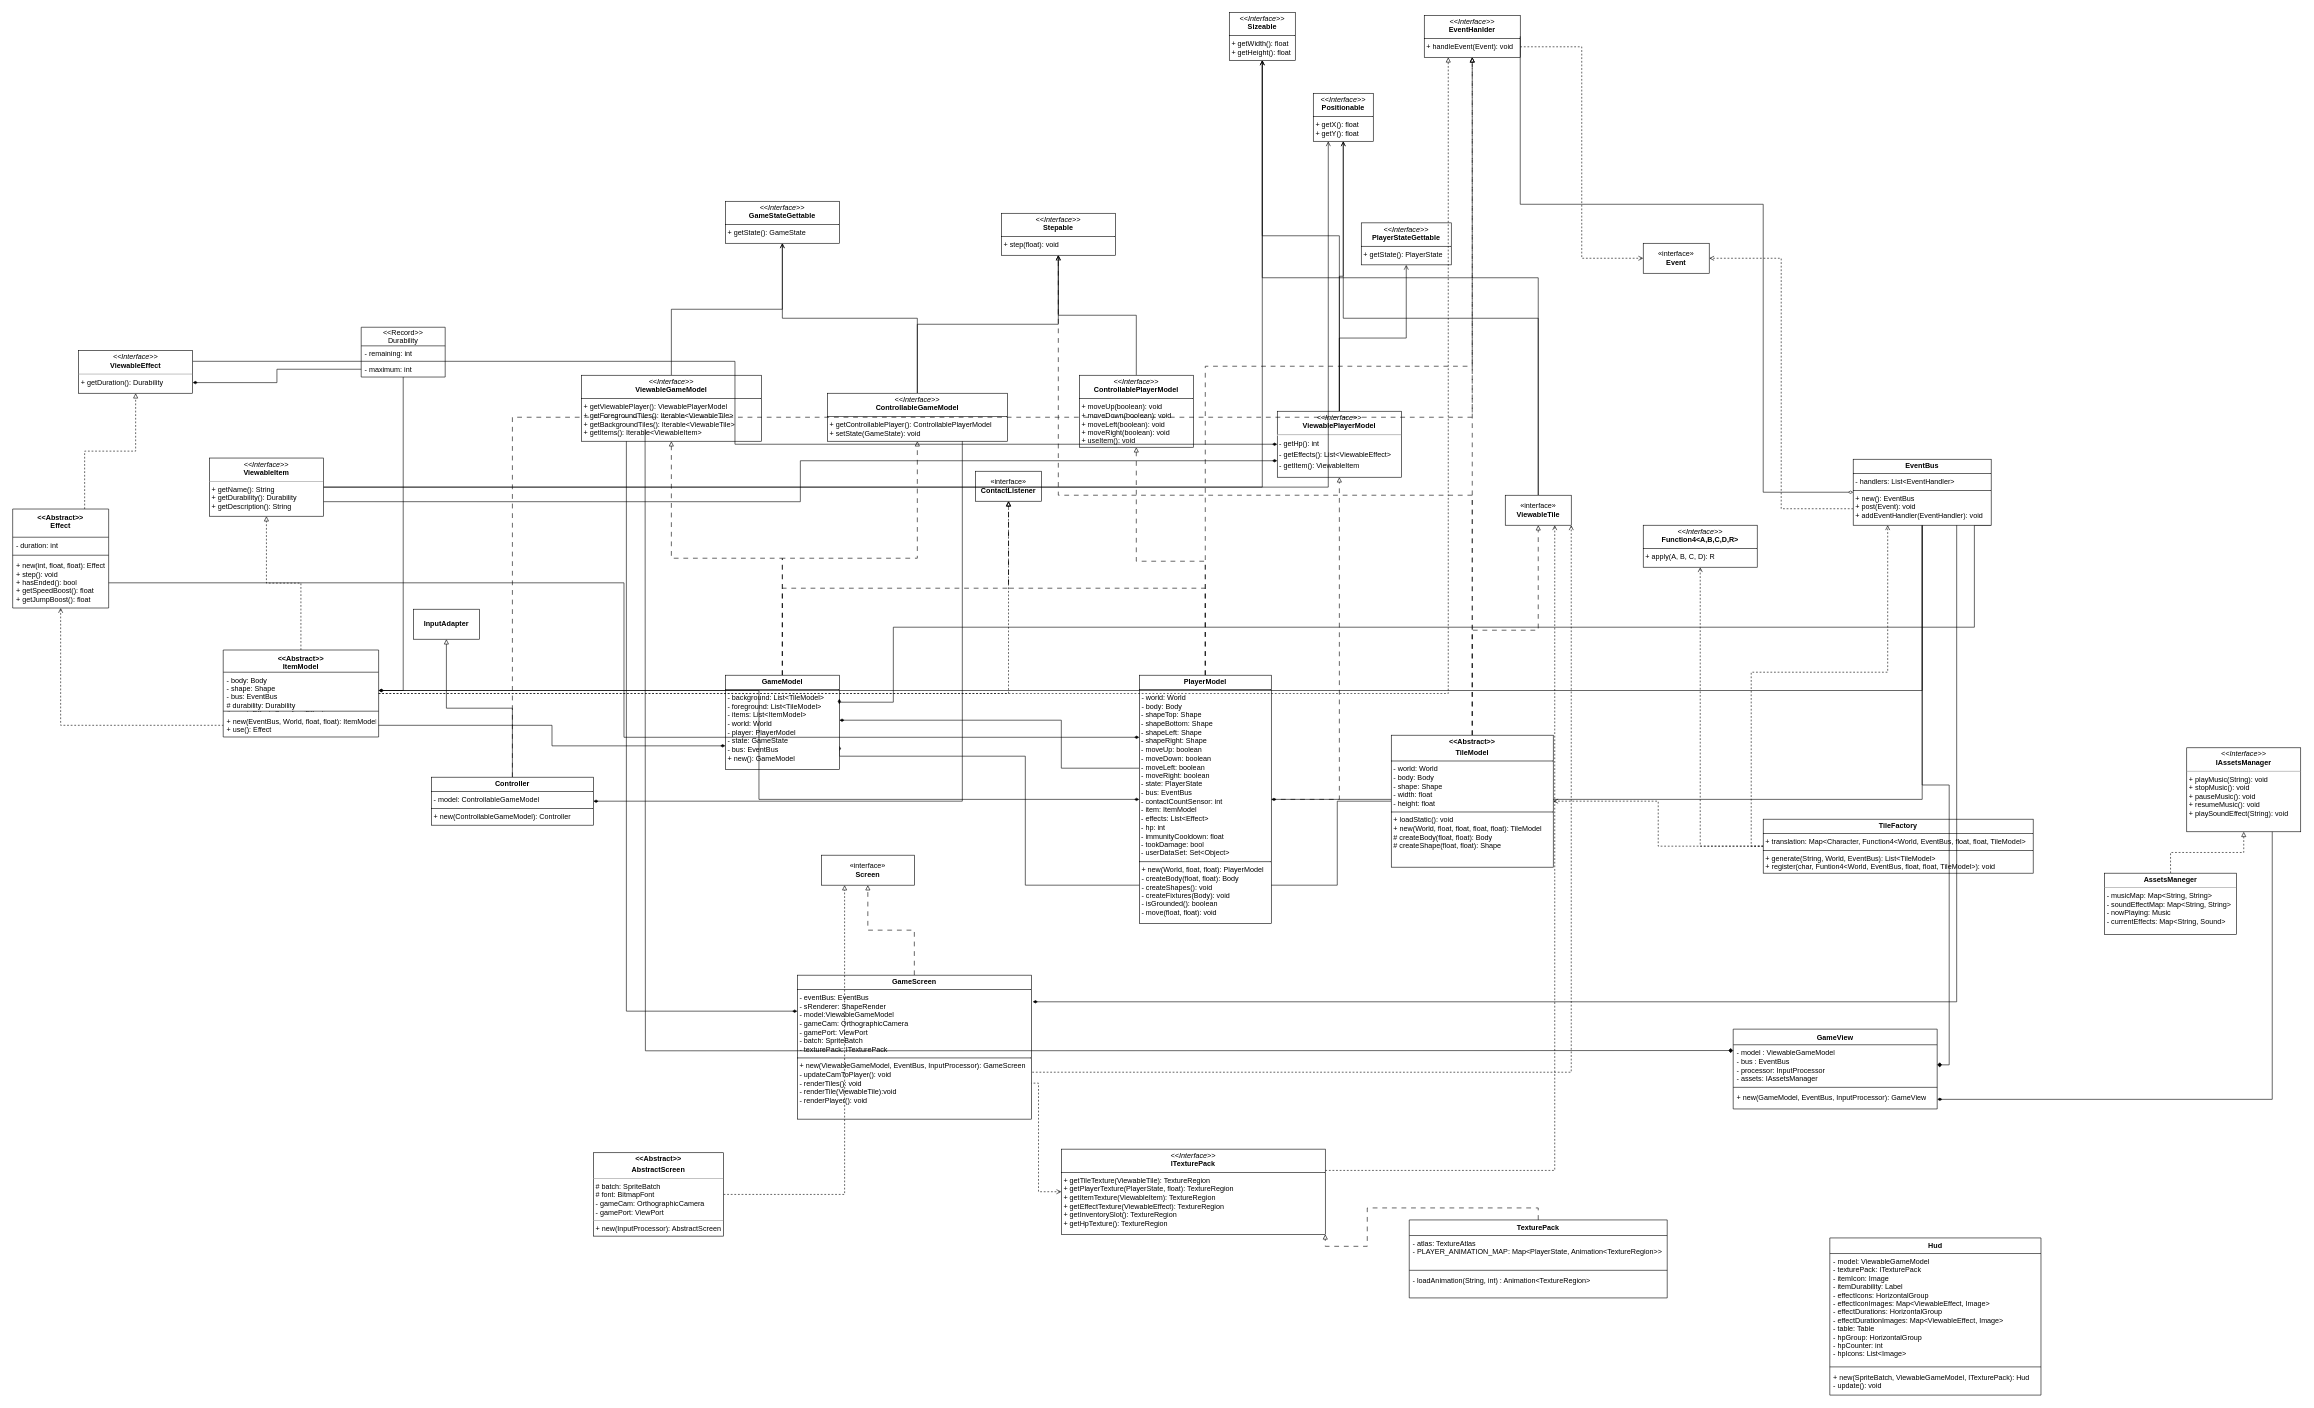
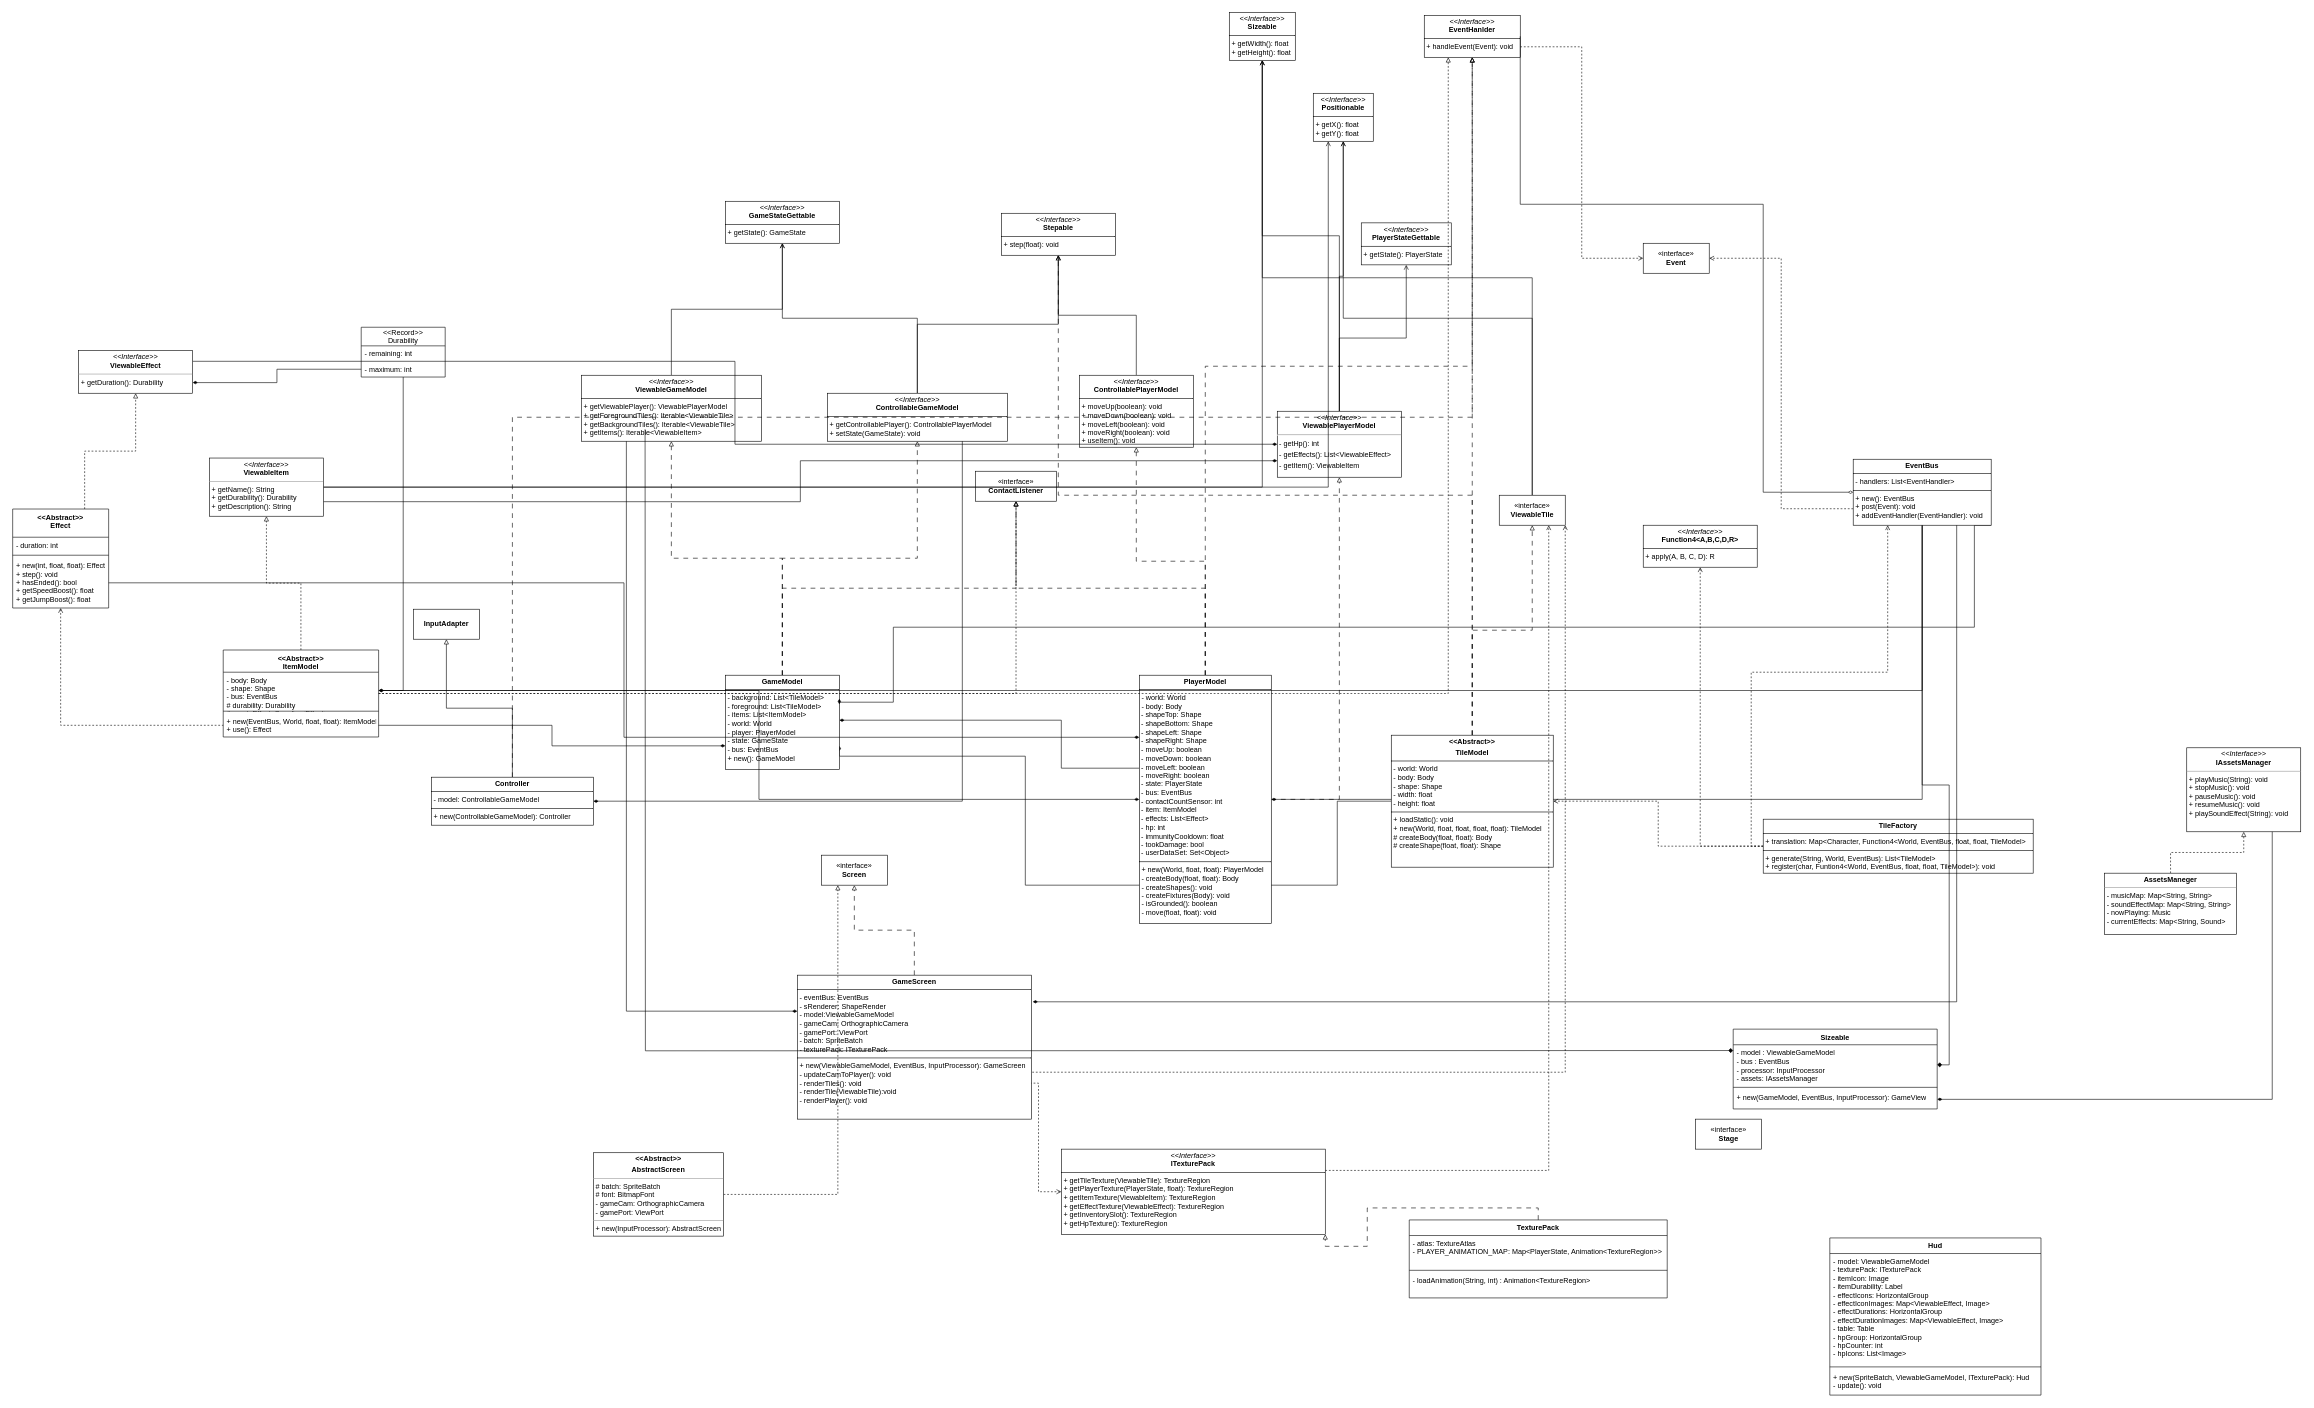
(1008, 486) -> (1016, 486)
(1538, 510) -> (1532, 510)
(868, 870) -> (854, 870)
(1835, 1038) -> (1835, 1038)
none -> (1728, 1134)
